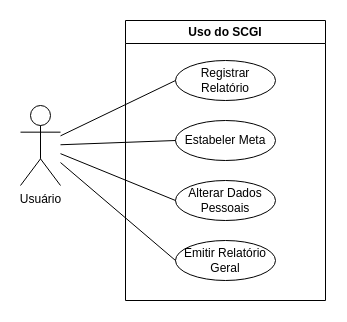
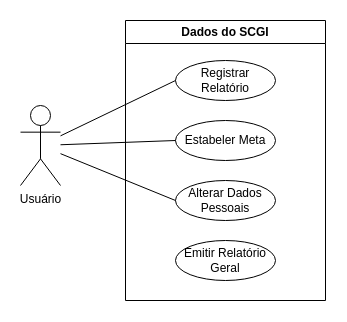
(226, 33) -> (226, 33)
(118, 212) -> none
